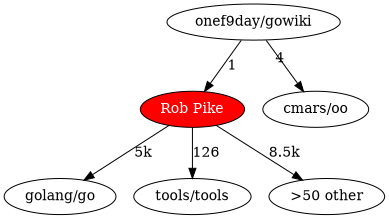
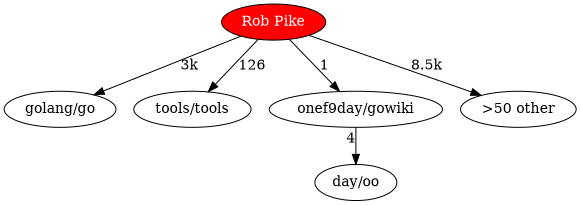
(226, 62) -> (311, 62)
(316, 109) -> (356, 183)
(143, 153) -> (189, 66)
